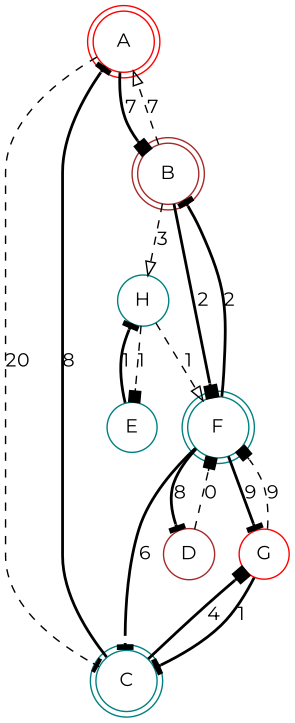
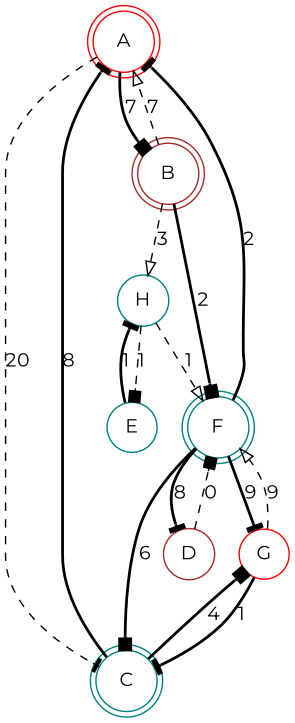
(223, 298) -> (240, 222)
(265, 492) -> (265, 492)
(138, 533) -> (138, 533)
